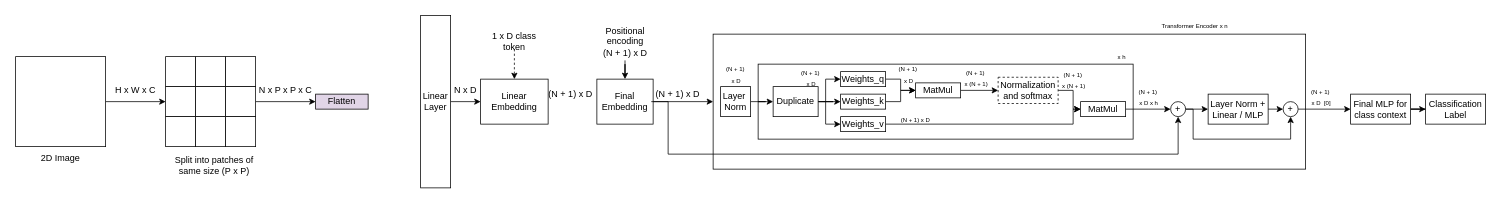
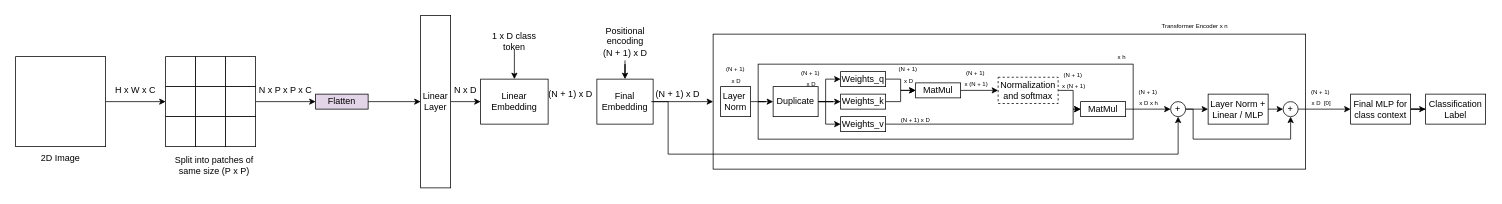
(514, 61) -> (514, 61)
none -> (391, 102)
